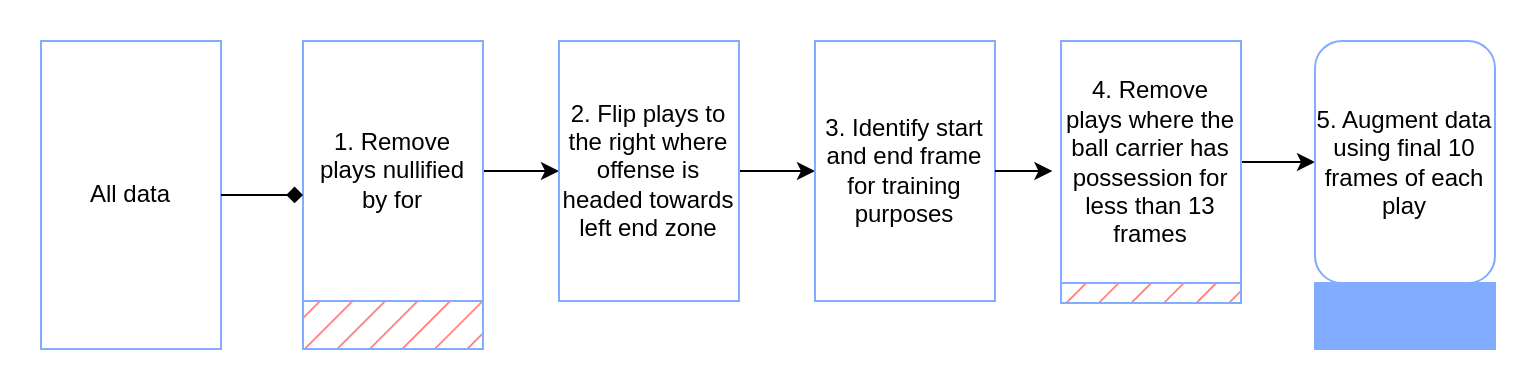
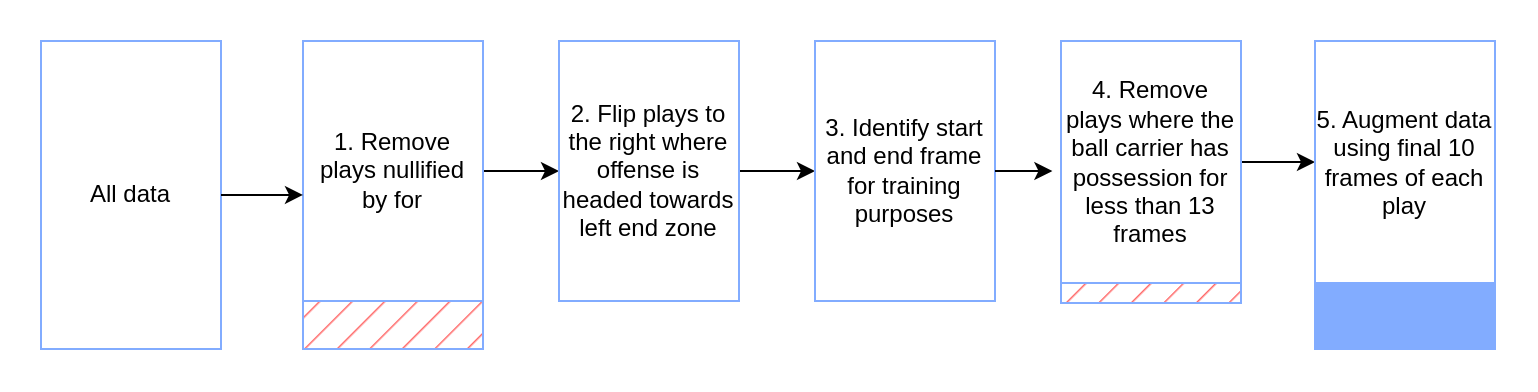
(1405, 162) -> (1405, 162)
(286, 195) -> (287, 195)
